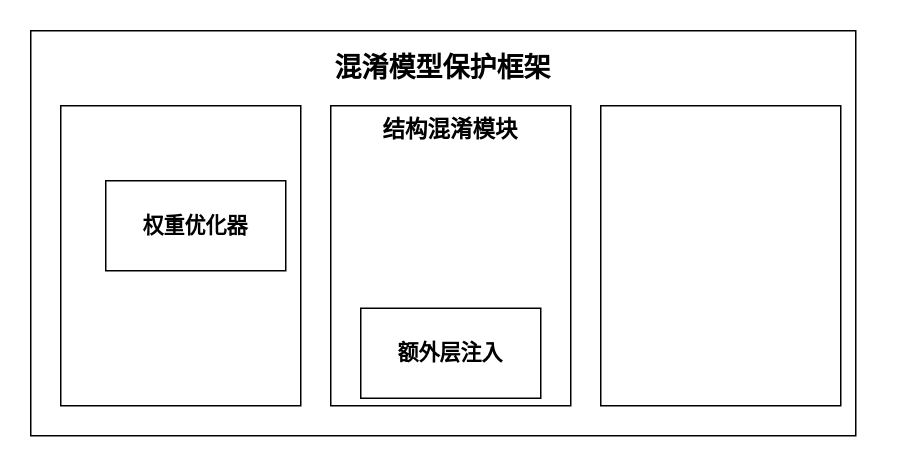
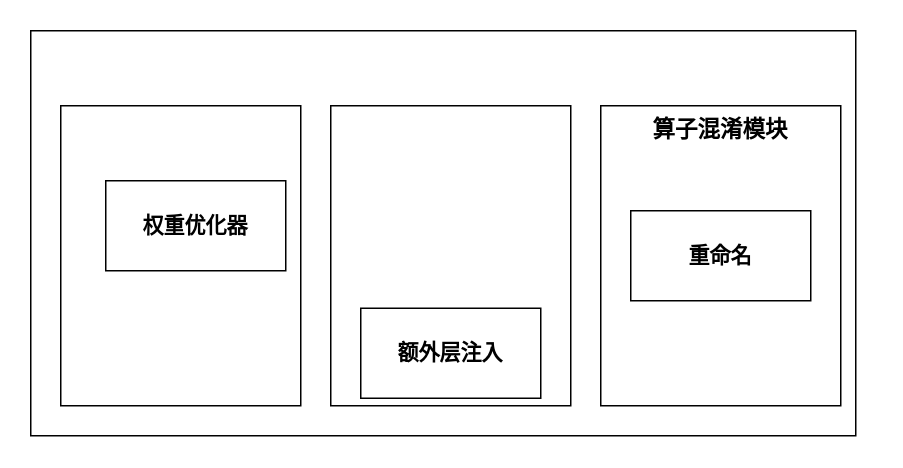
(443, 68) -> none
(451, 128) -> none
none -> (721, 128)
none -> (721, 256)
